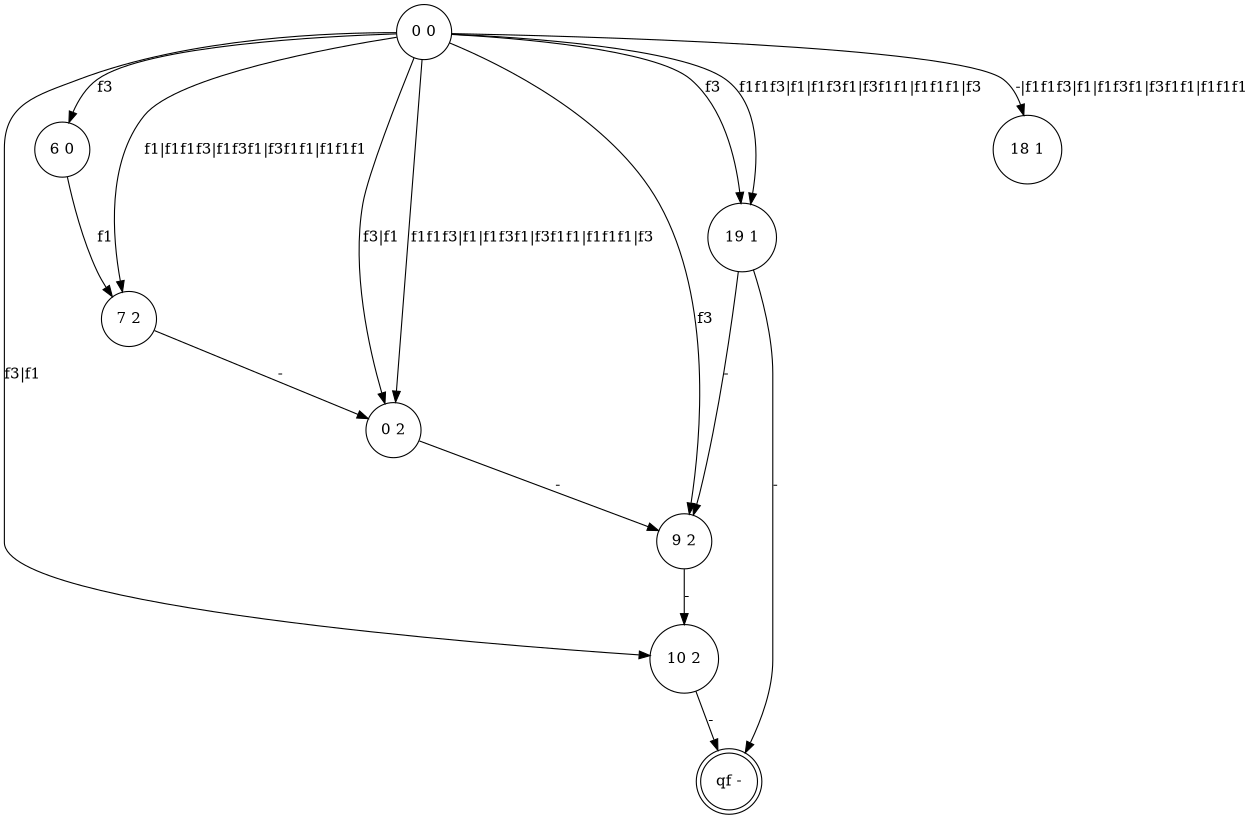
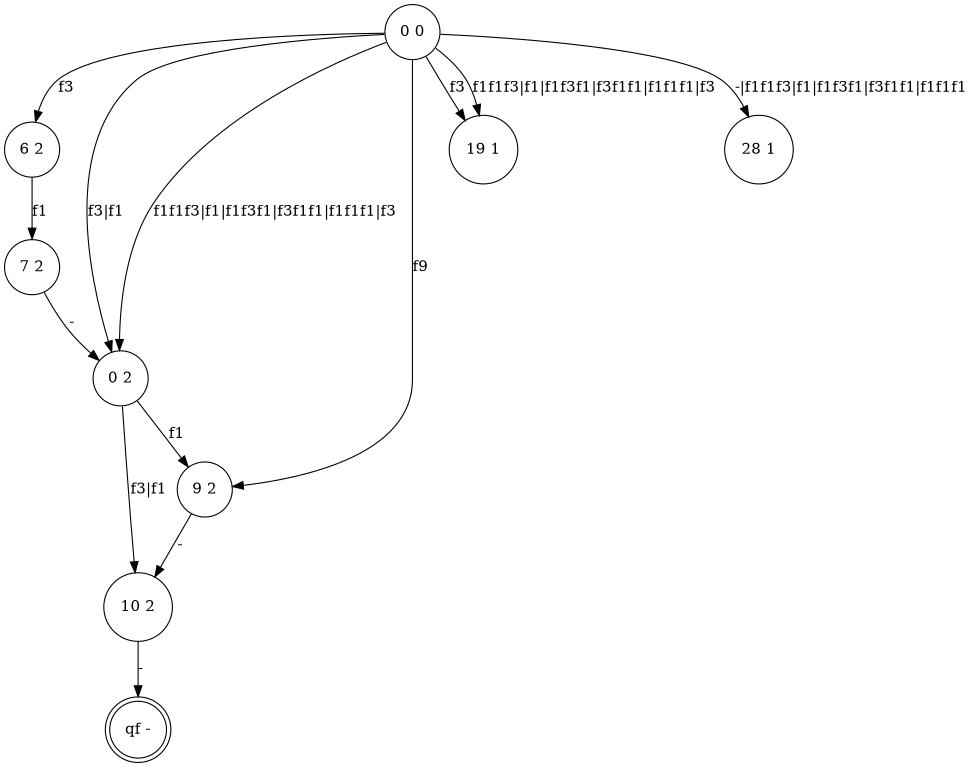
(184, 90) -> none
(62, 150) -> (32, 150)
(1027, 150) -> (759, 150)
(706, 319) -> (421, 267)
(721, 389) -> none
(4, 455) -> (128, 484)
(558, 486) -> (177, 434)
(773, 507) -> none
